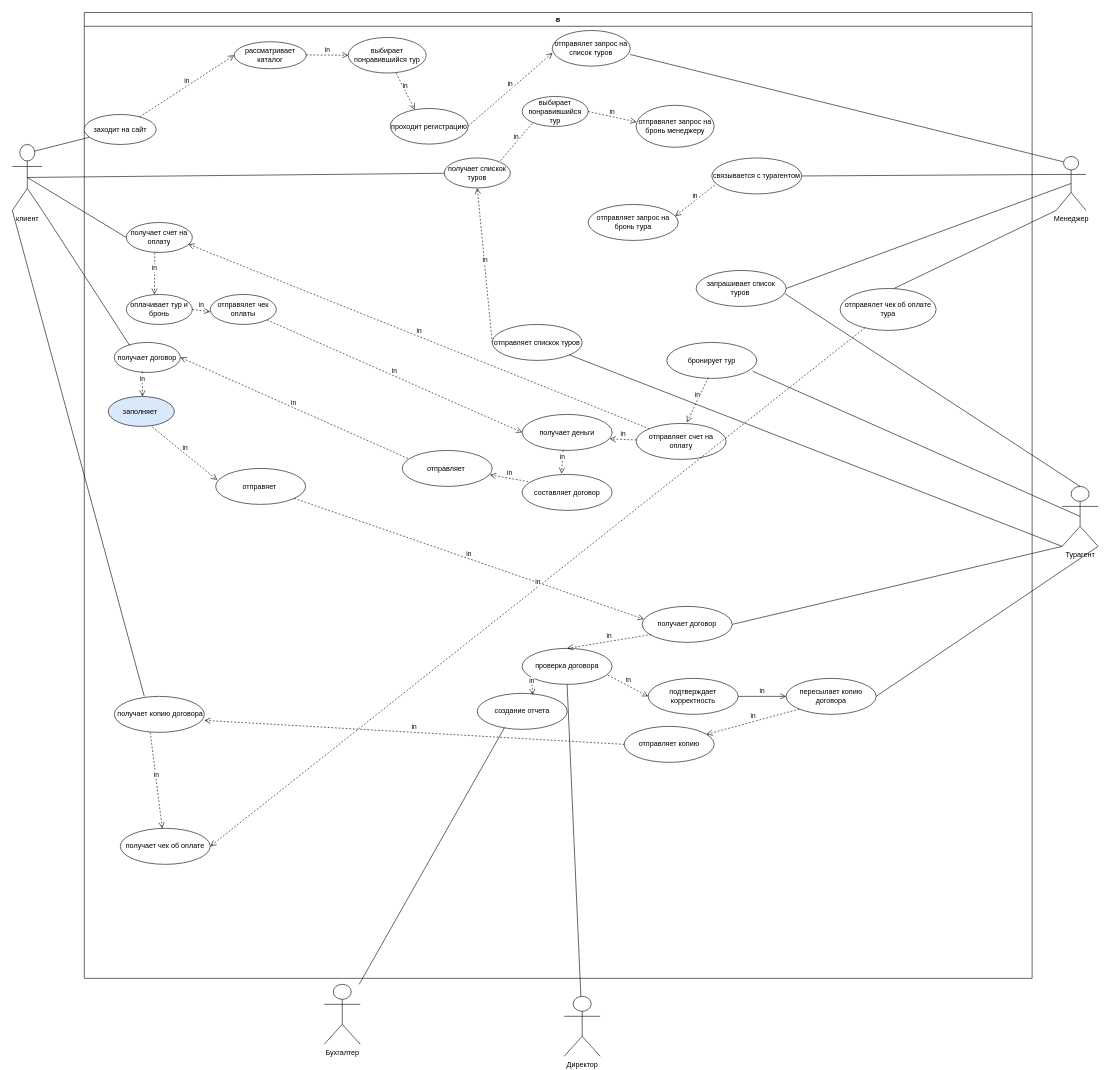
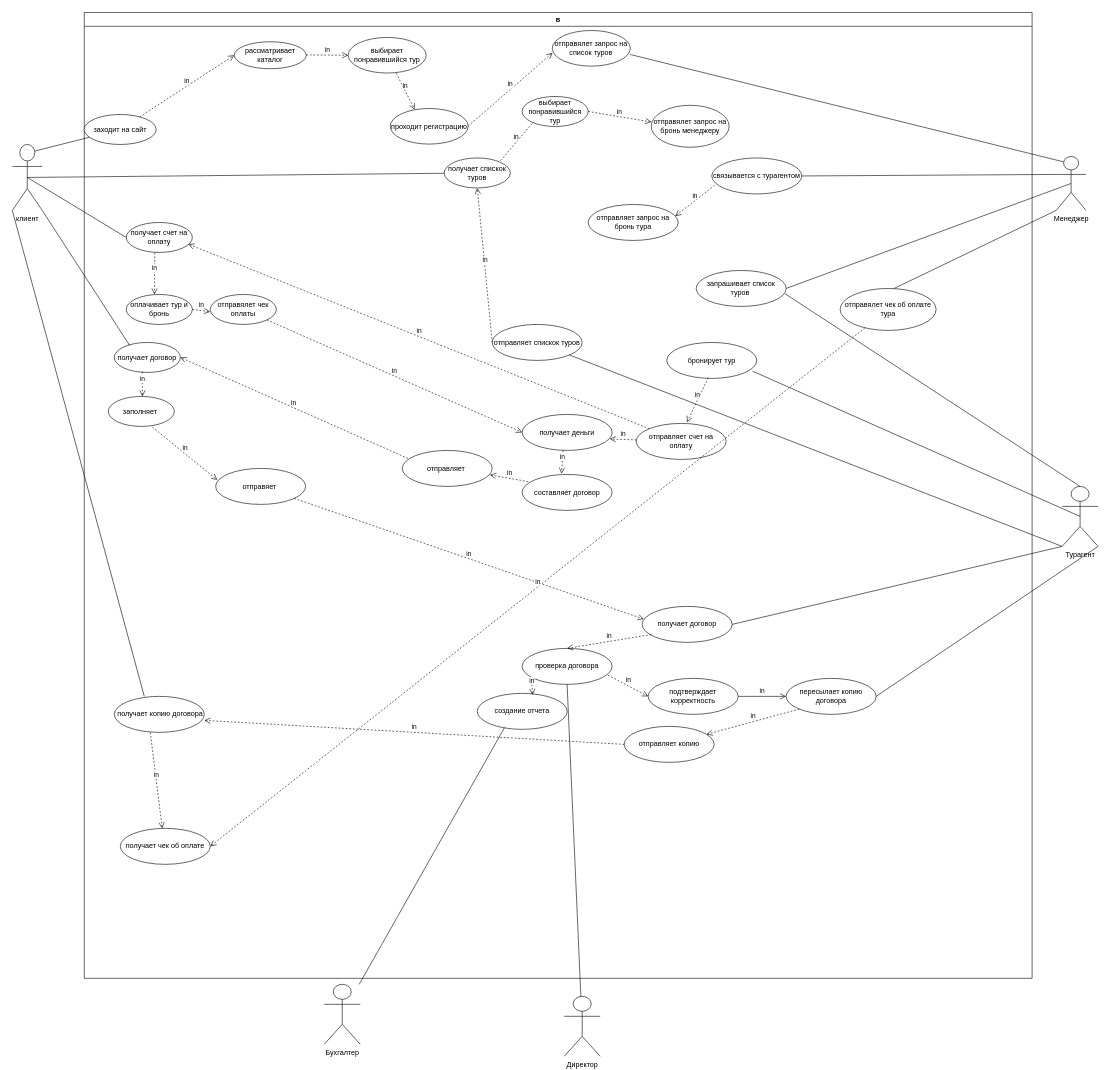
(675, 126) -> (690, 126)
(141, 411) -> (141, 411)
